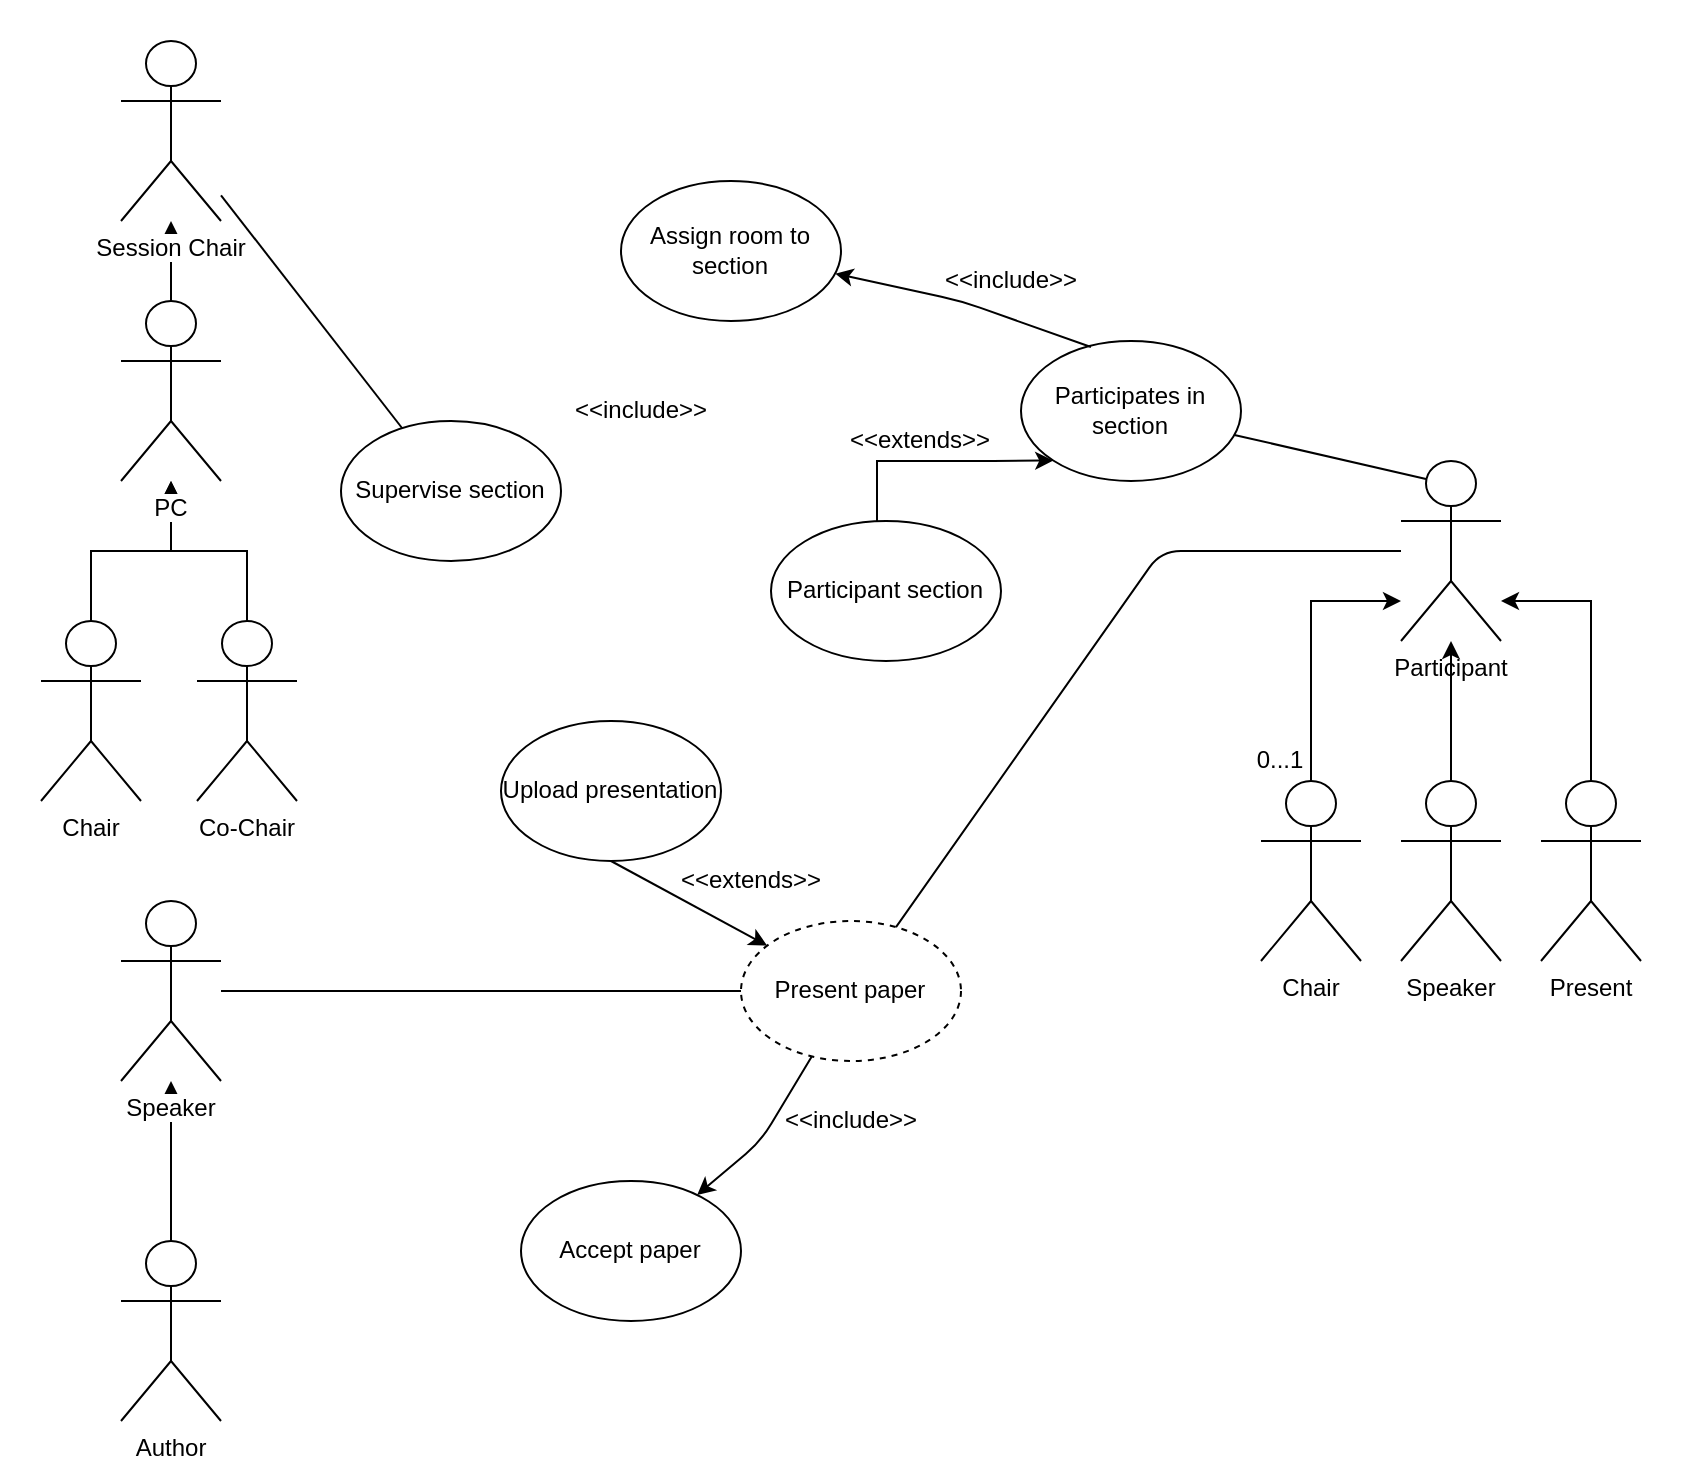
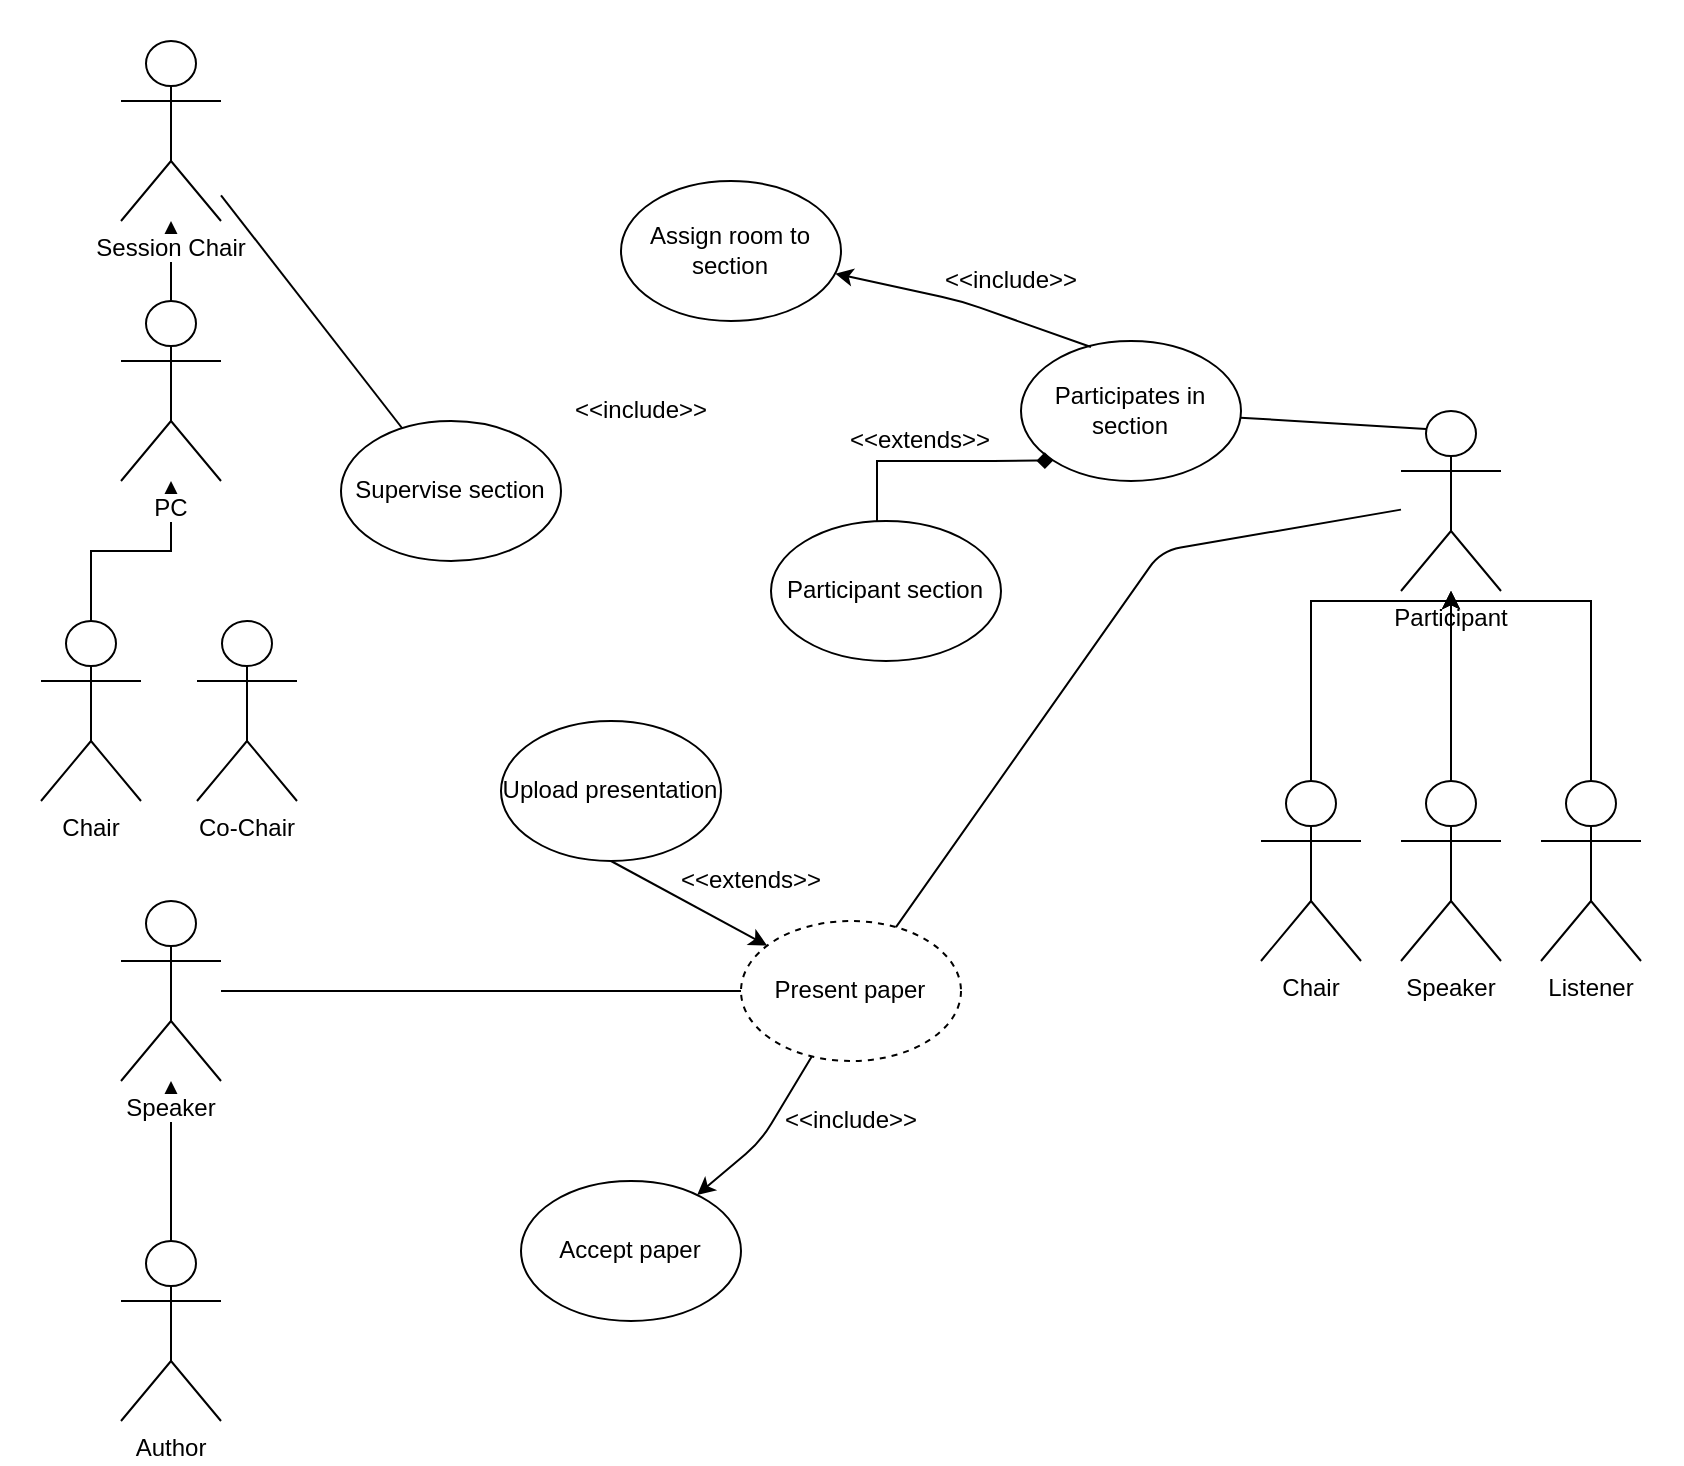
(1038, 461) -> (1037, 461)
(246, 551) -> none
(1451, 551) -> (1451, 501)
(1281, 761) -> none
(1592, 989) -> (1592, 989)
